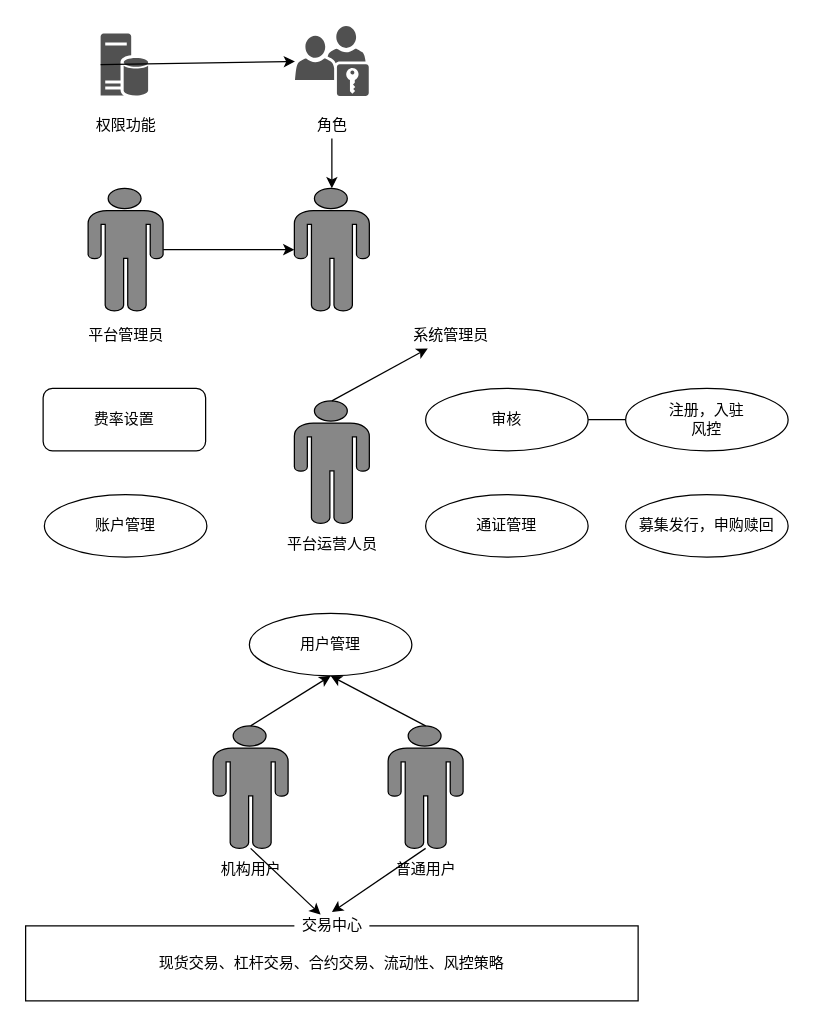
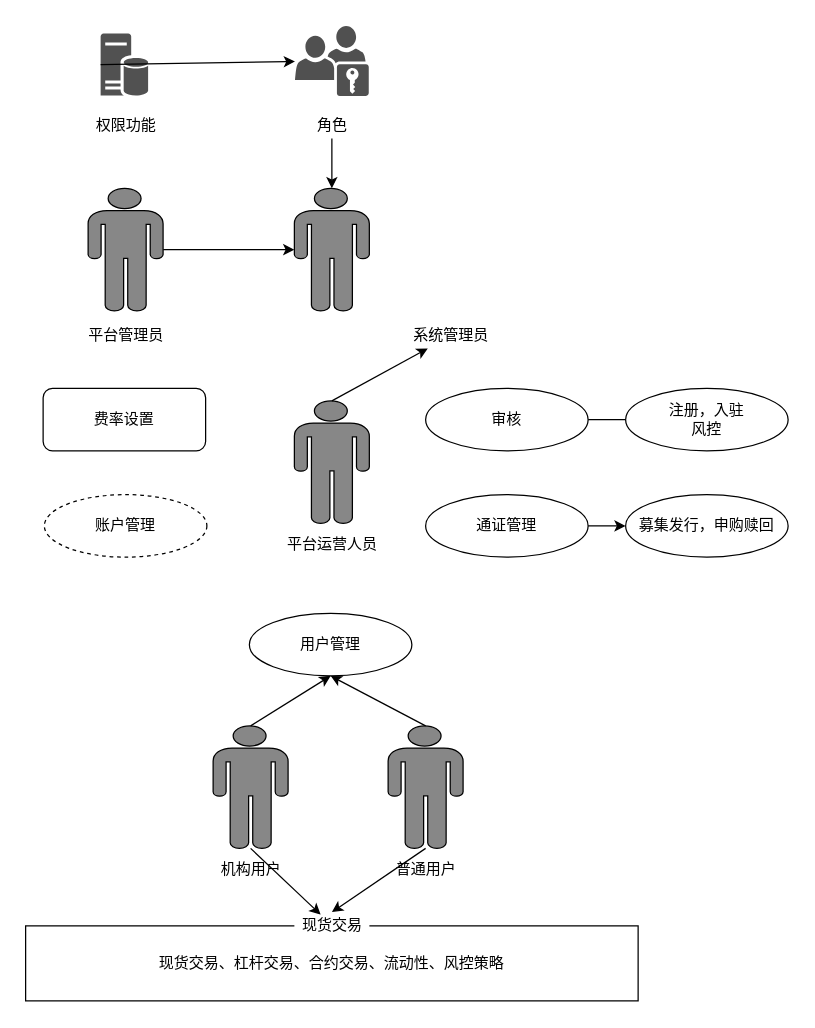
(126, 526) -> (126, 526)
none -> (611, 526)
(333, 926) -> (333, 926)
